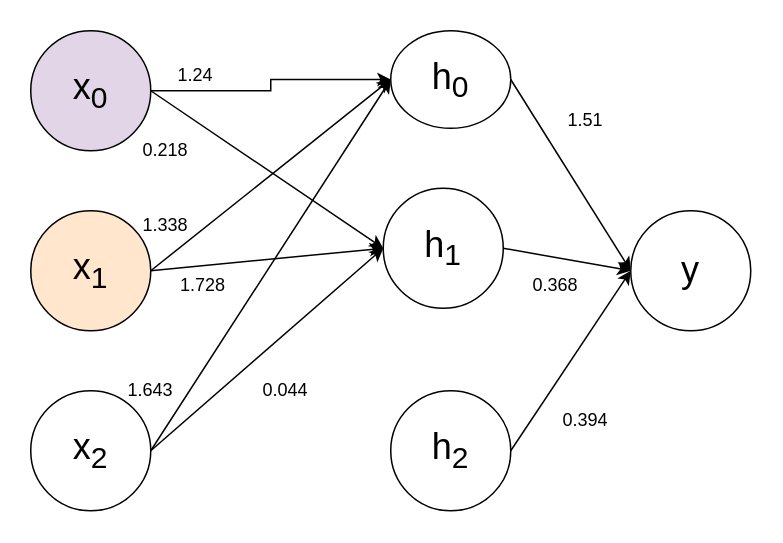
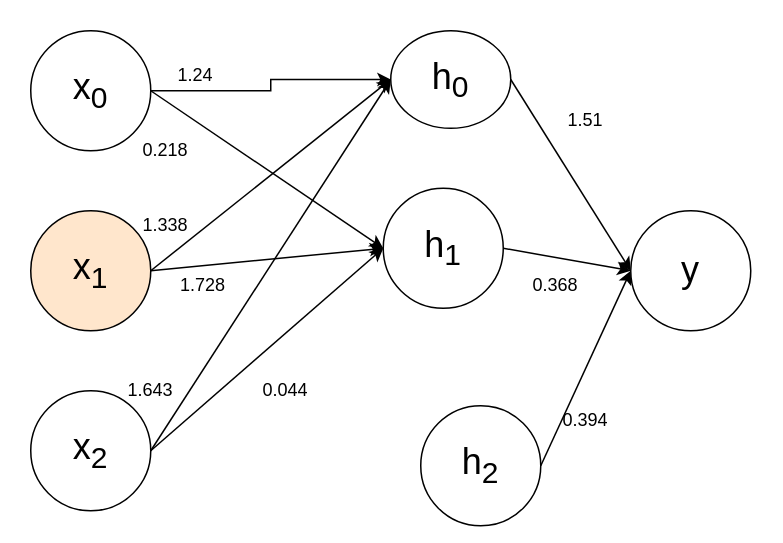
(91, 91) -> (91, 91)
(451, 451) -> (481, 466)
